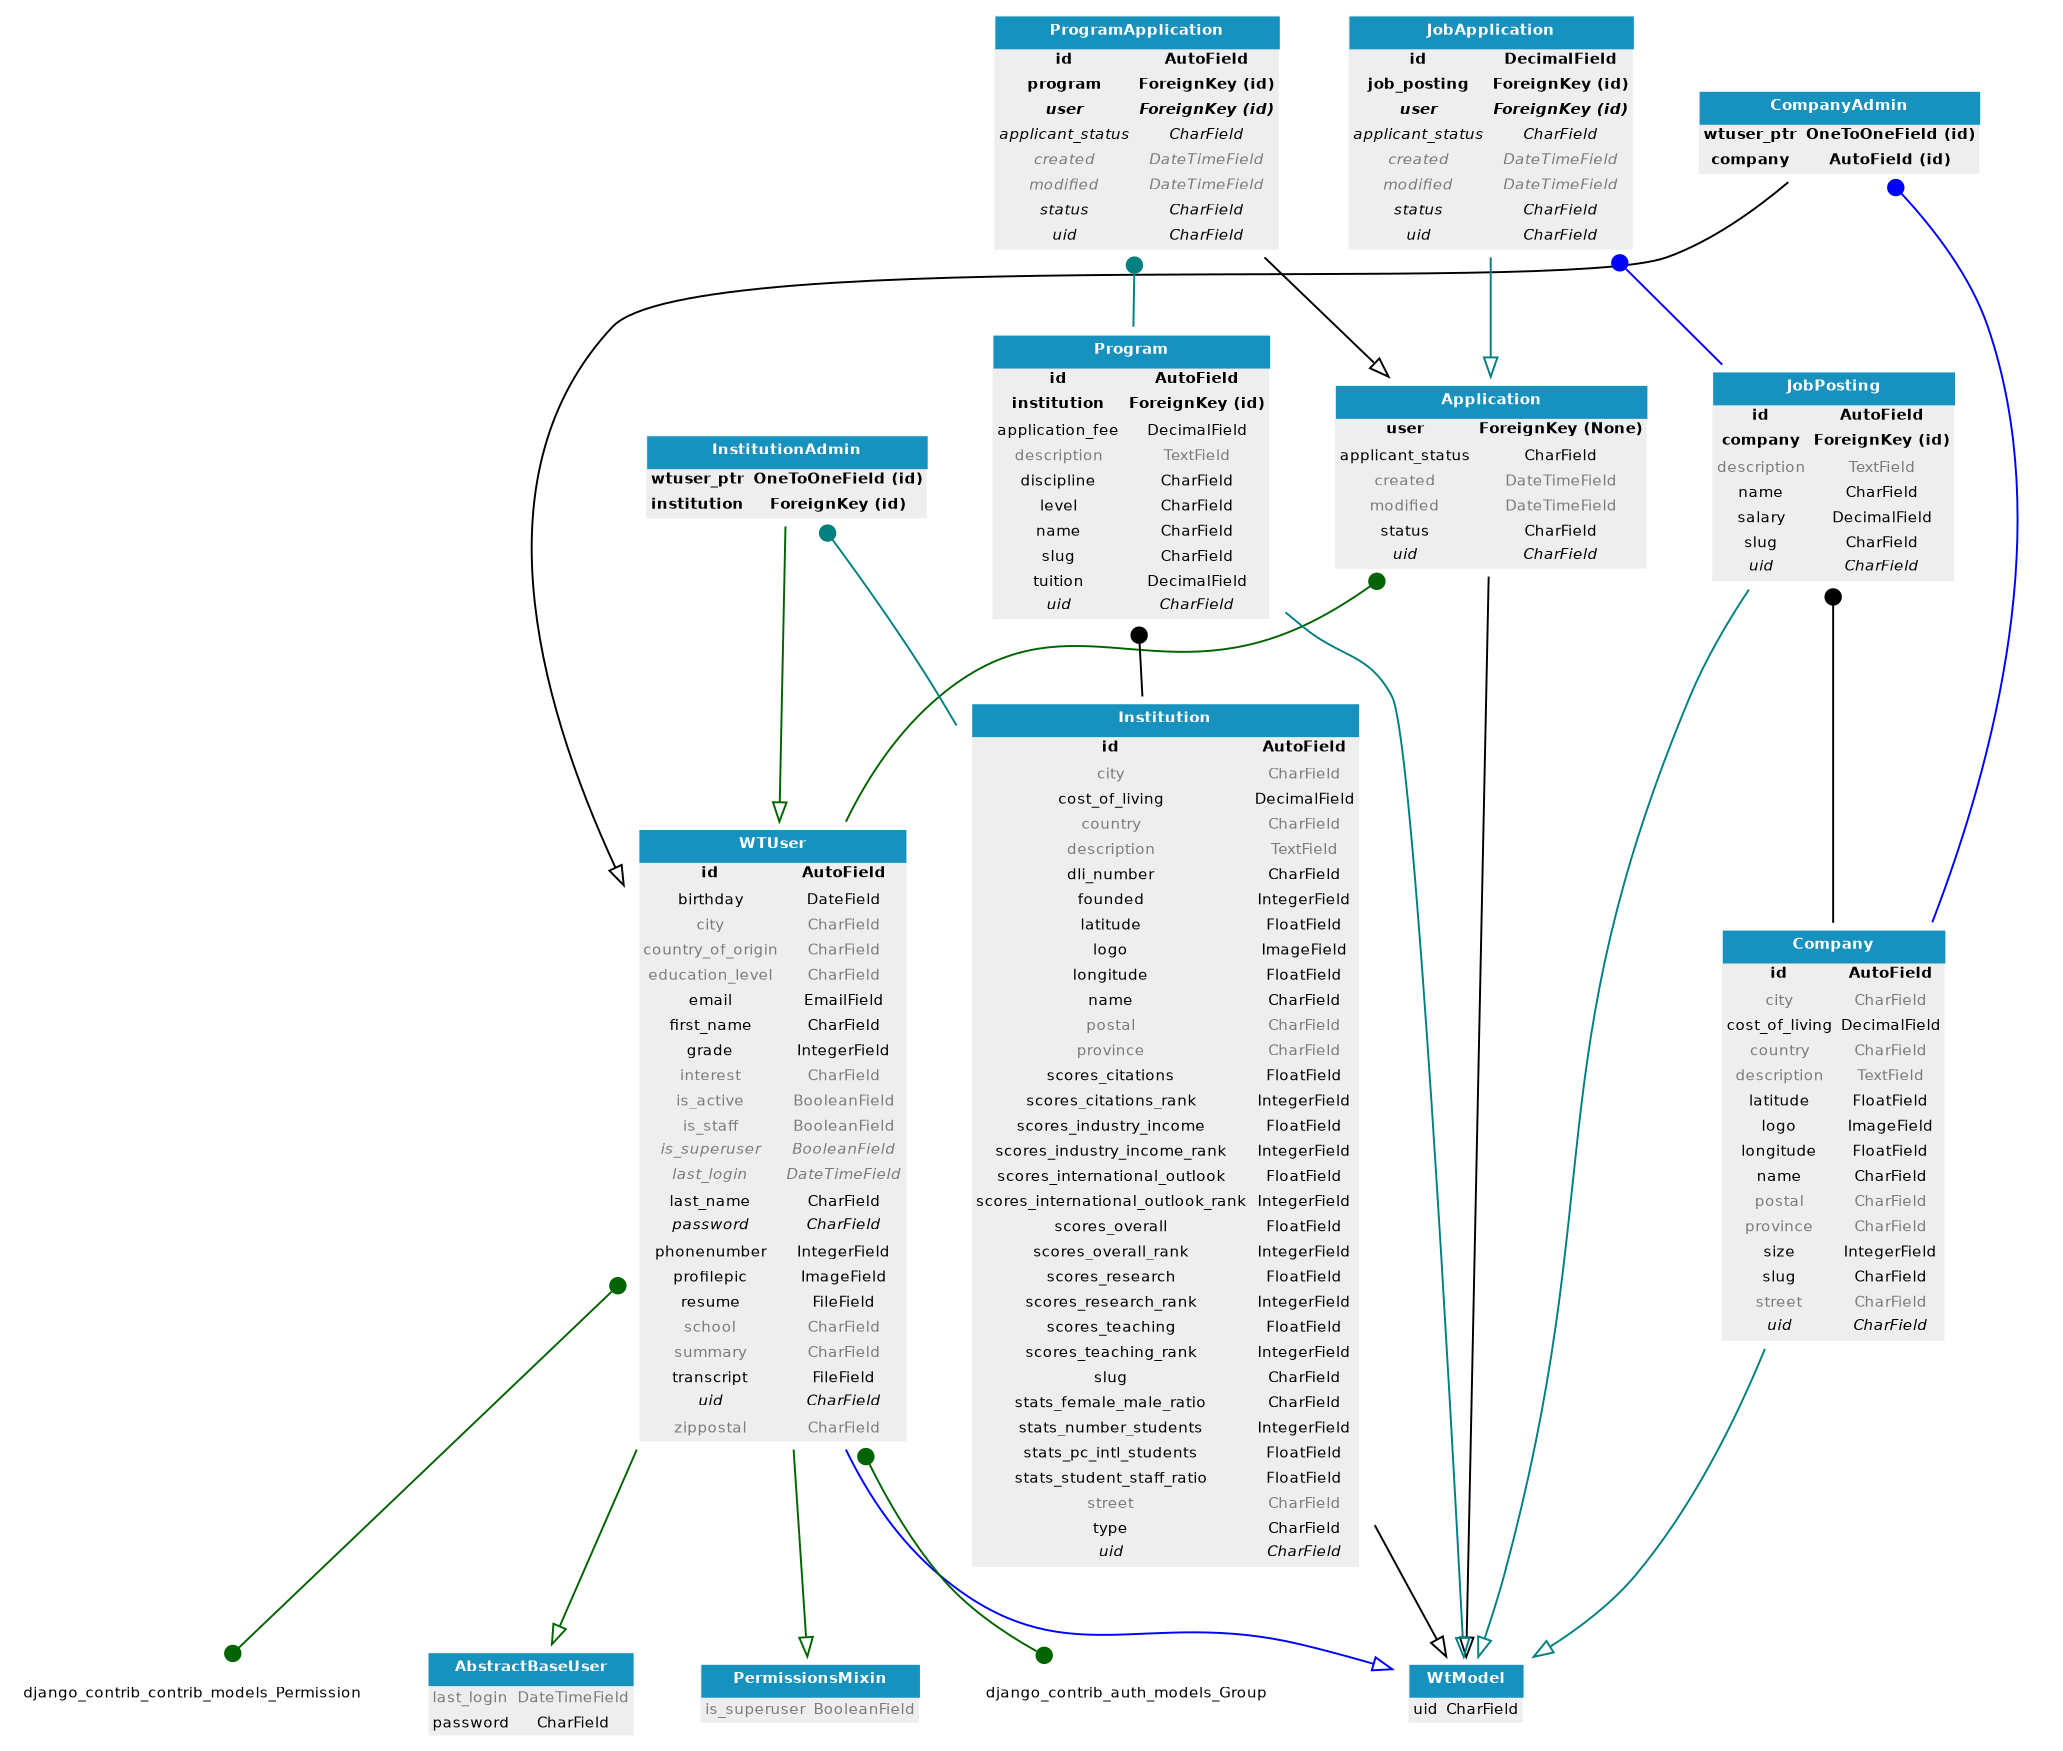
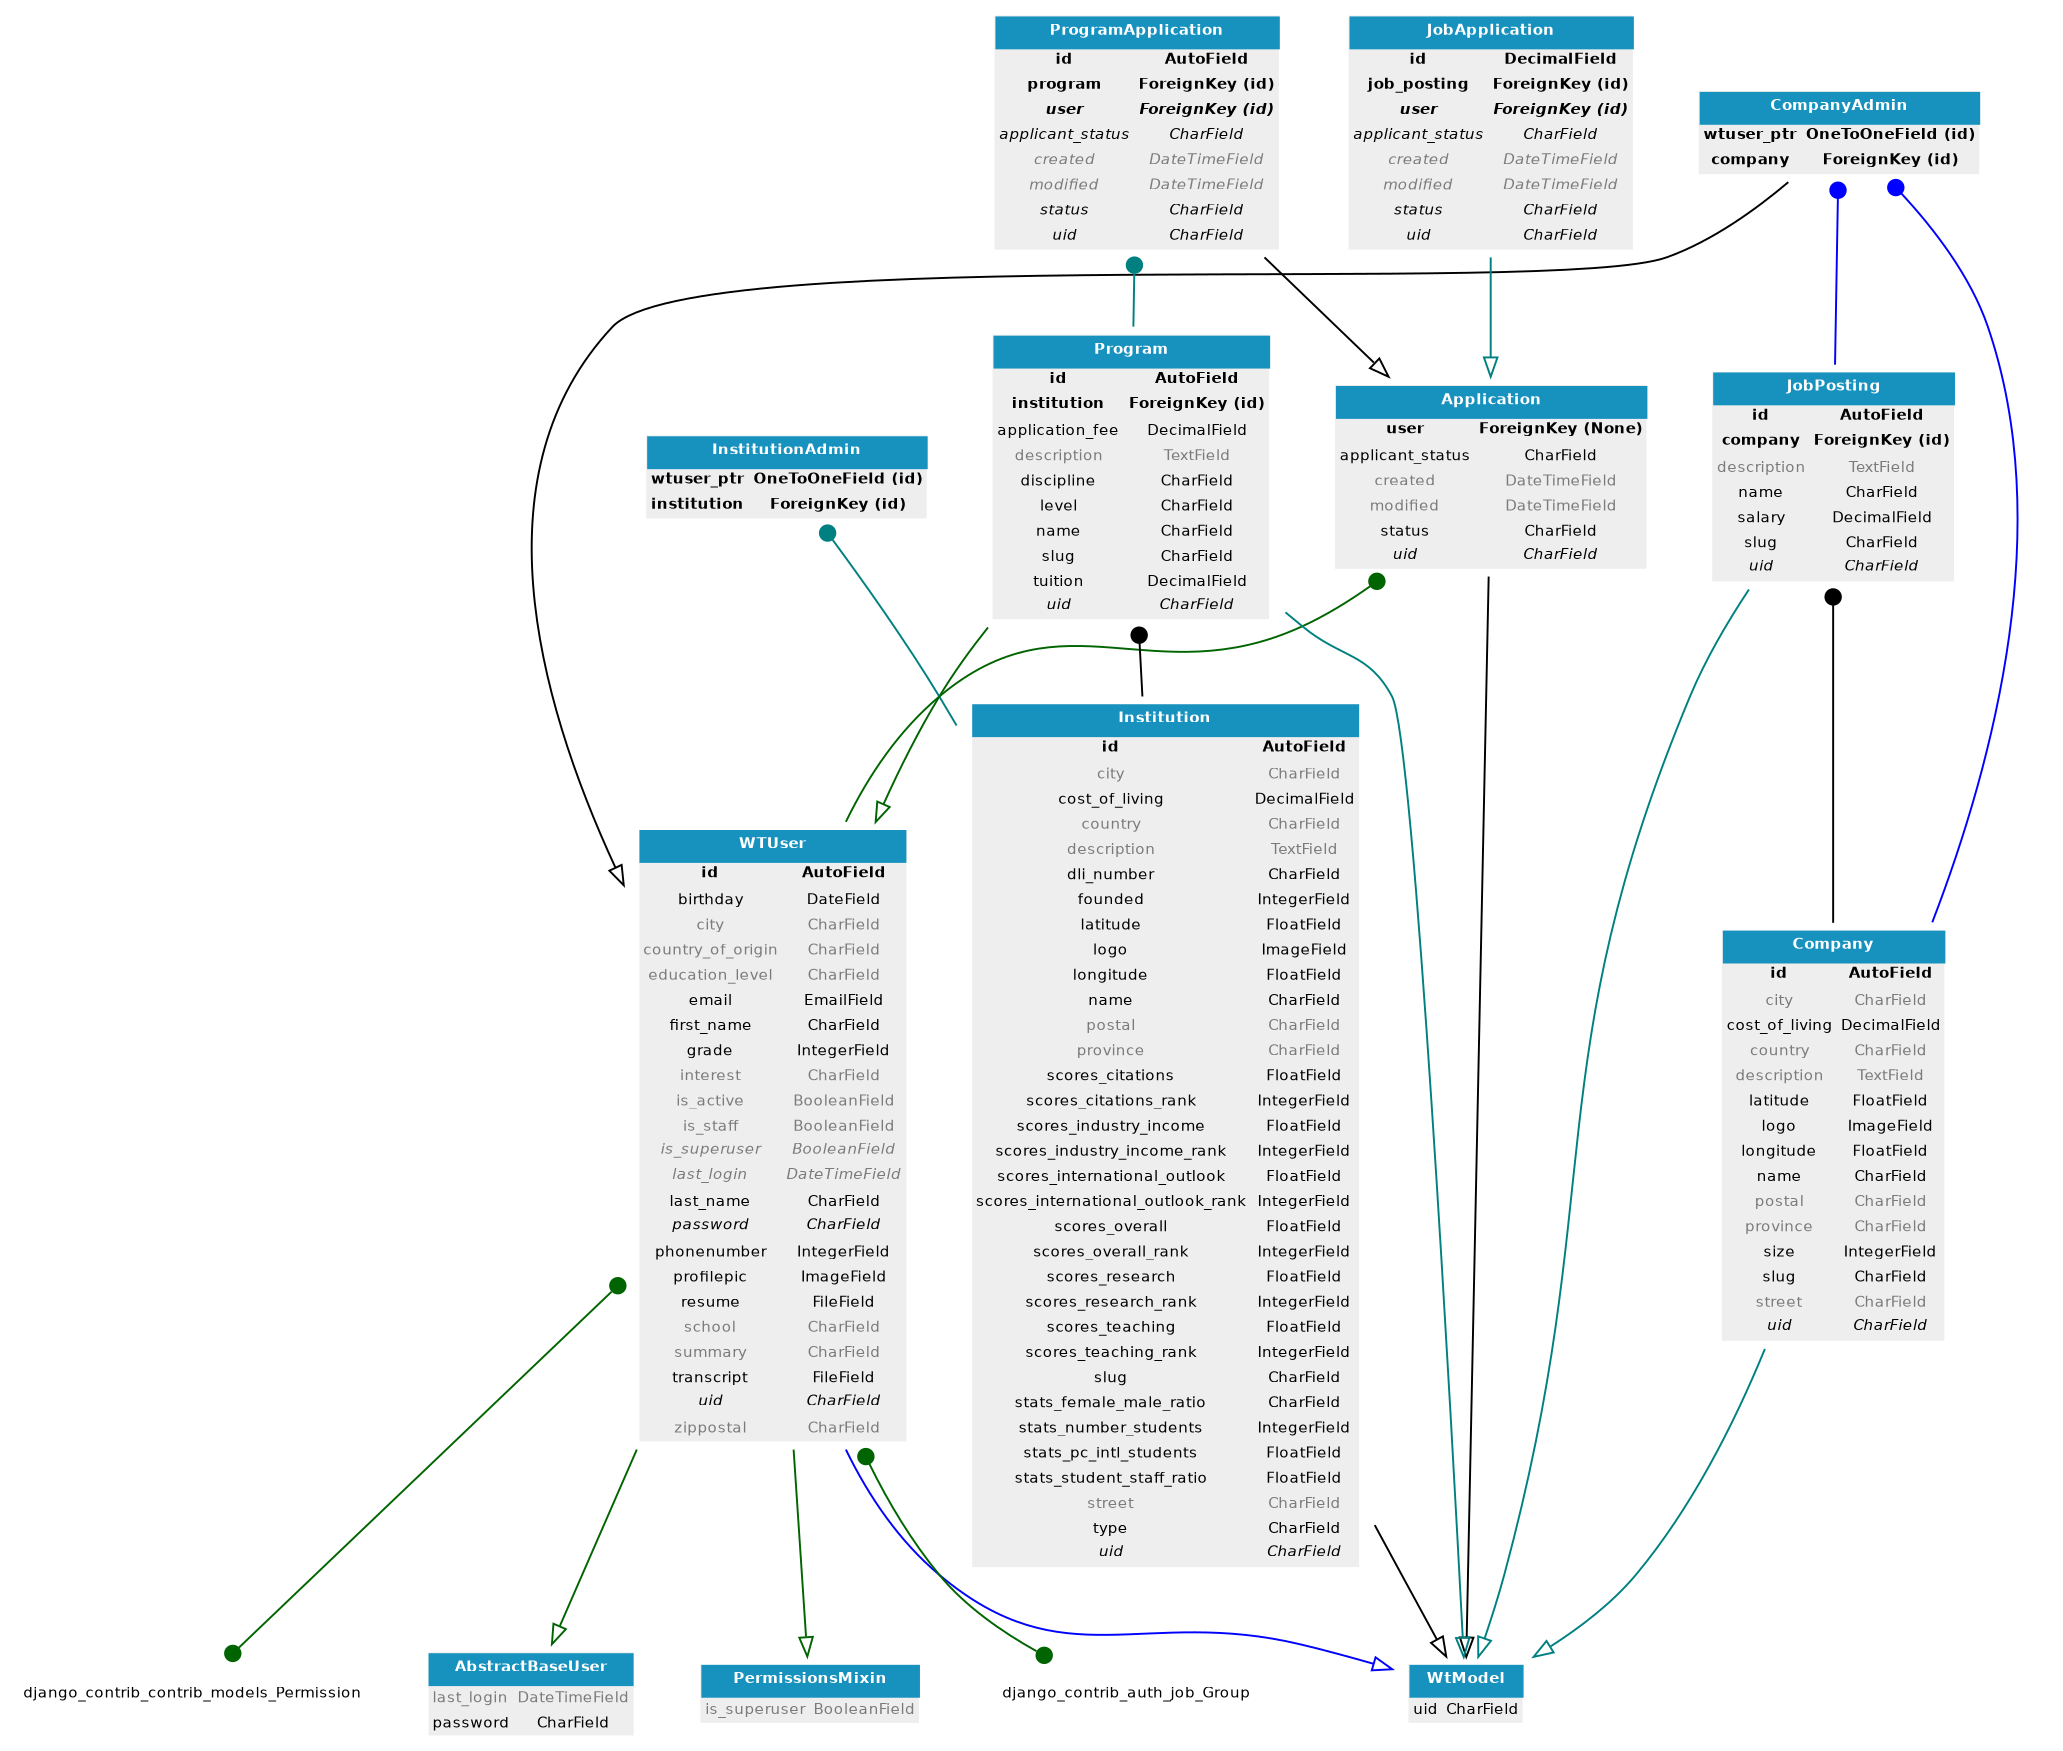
(1891, 160) -> (1891, 160)
(1674, 317) -> (1836, 281)
(783, 664) -> (918, 735)
(1127, 1694) -> (1127, 1694)
